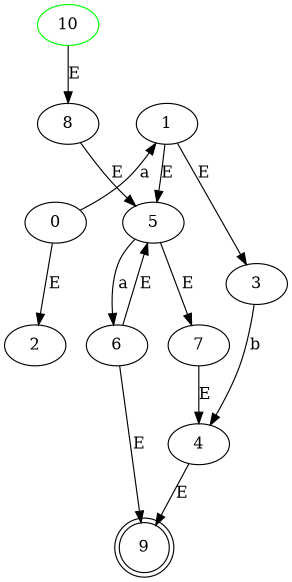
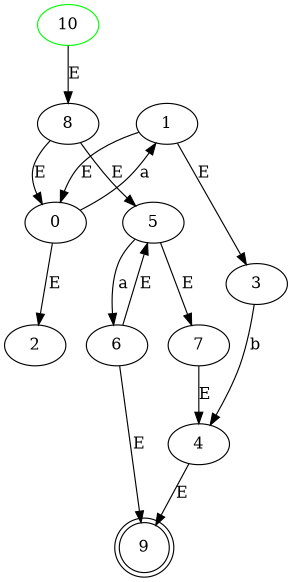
none -> (34, 165)
(162, 168) -> (96, 152)
